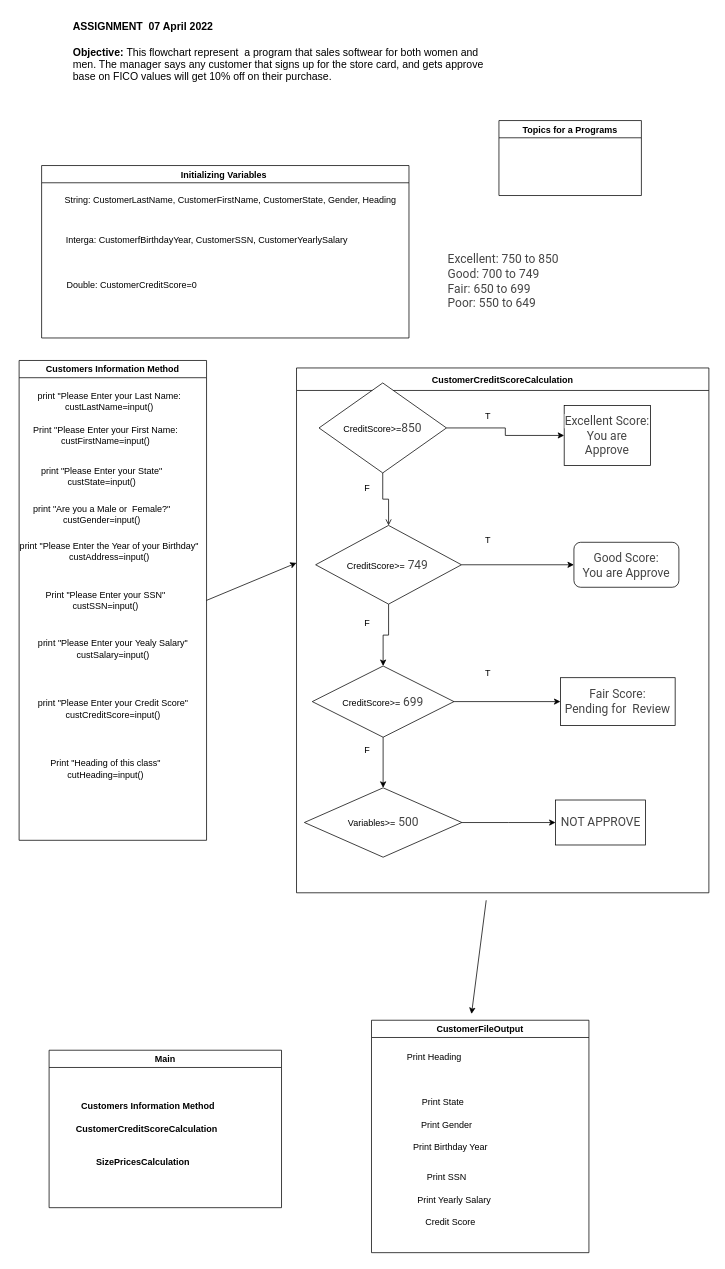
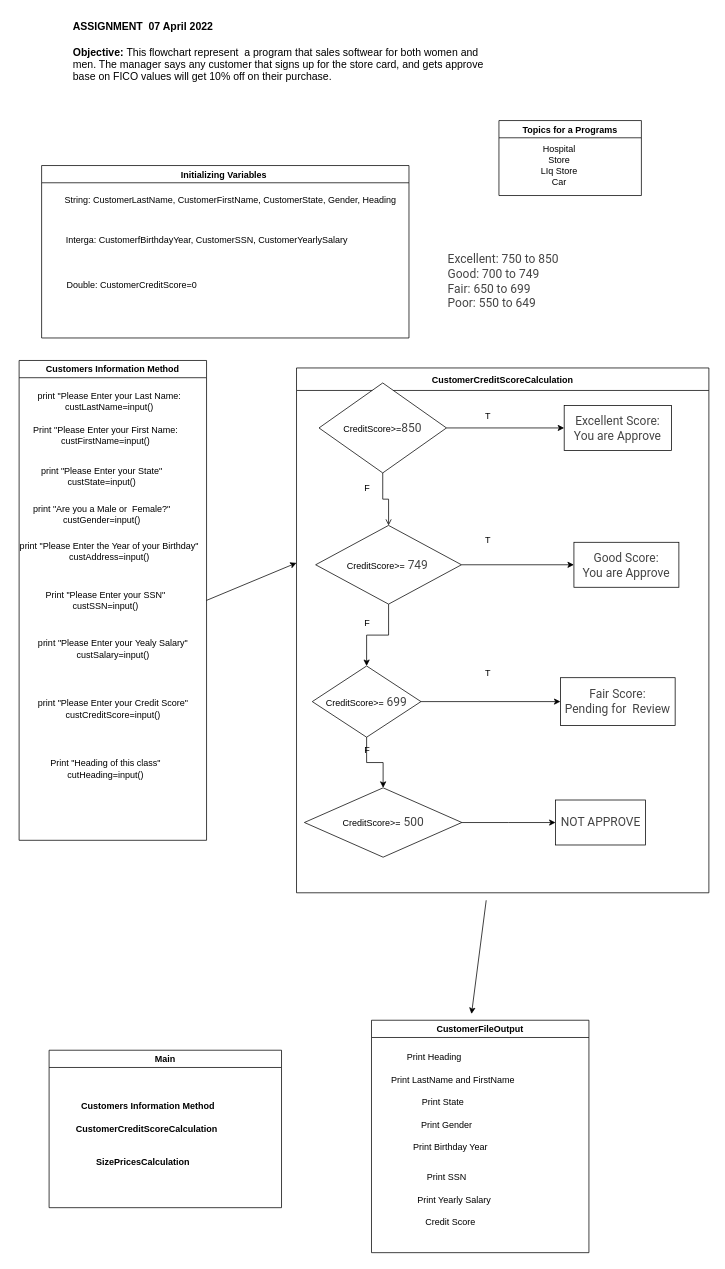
none -> (559, 165)
(608, 435) -> (618, 428)
(627, 565) -> (627, 565)
(383, 702) -> (367, 702)
(384, 822) -> (384, 822)
none -> (454, 1080)
